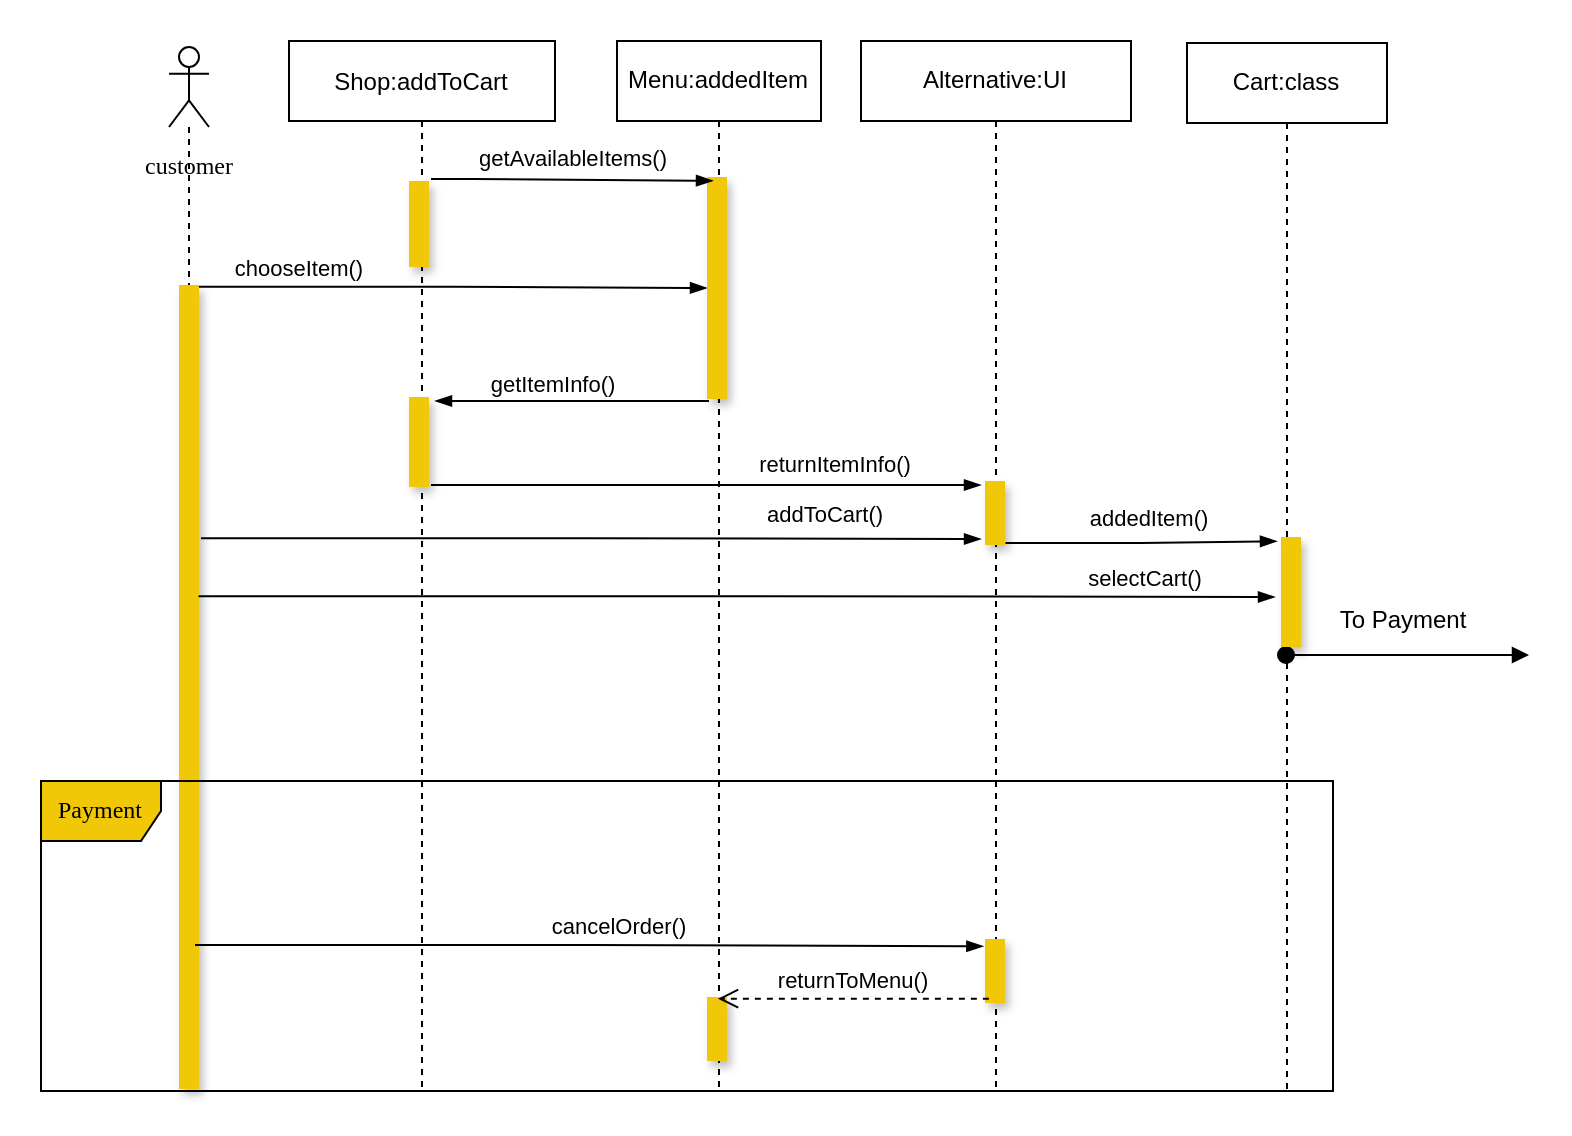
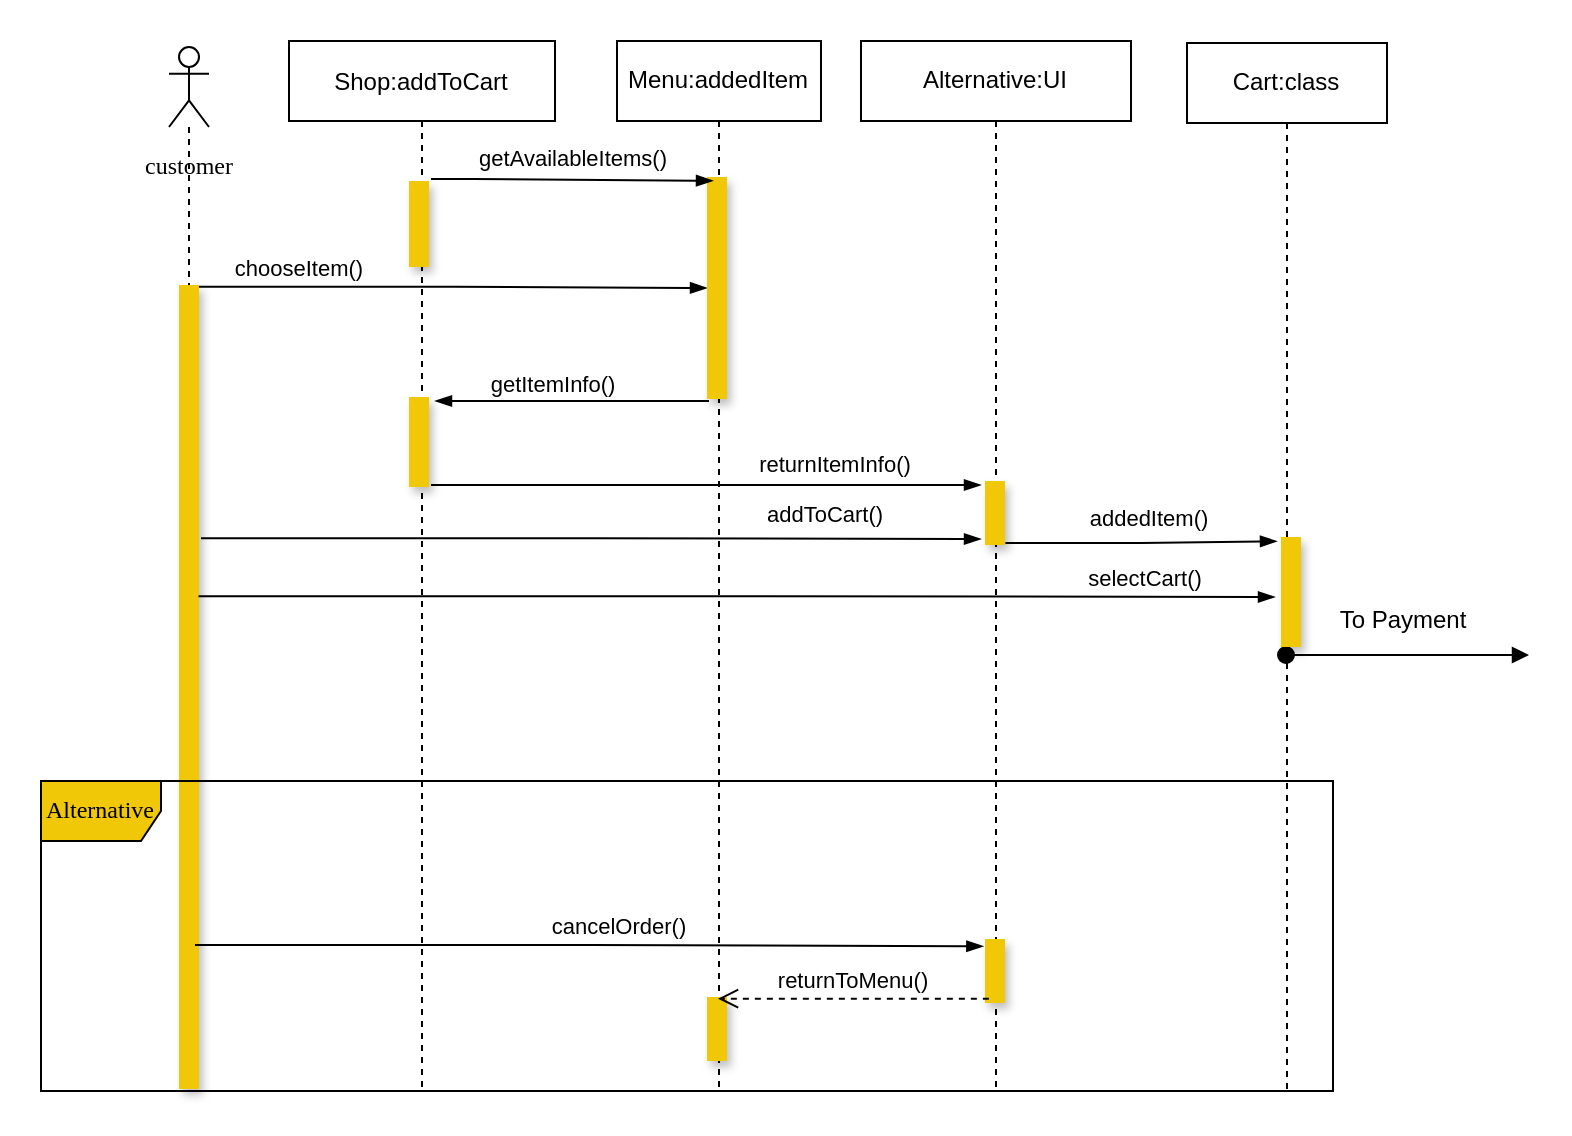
(101, 811) -> (101, 811)
